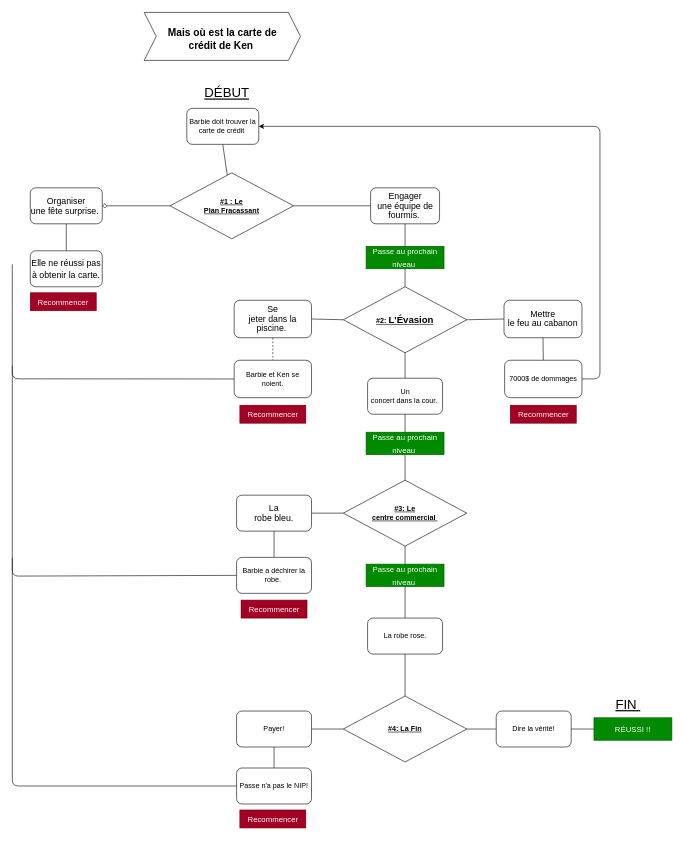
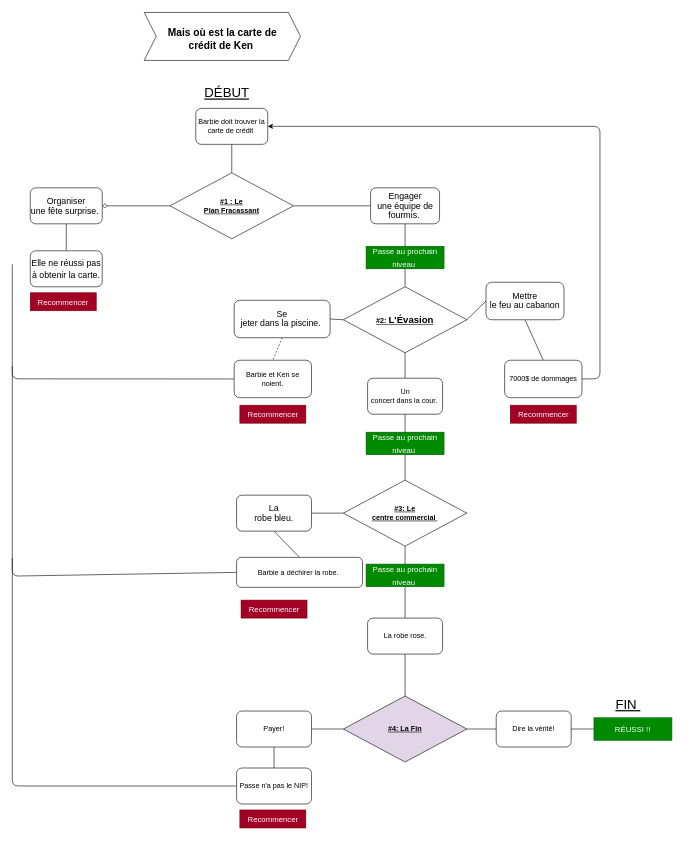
(223, 126) -> (232, 126)
(273, 319) -> (282, 319)
(543, 319) -> (525, 301)
(274, 576) -> (300, 573)
(405, 729) -> (405, 729)
